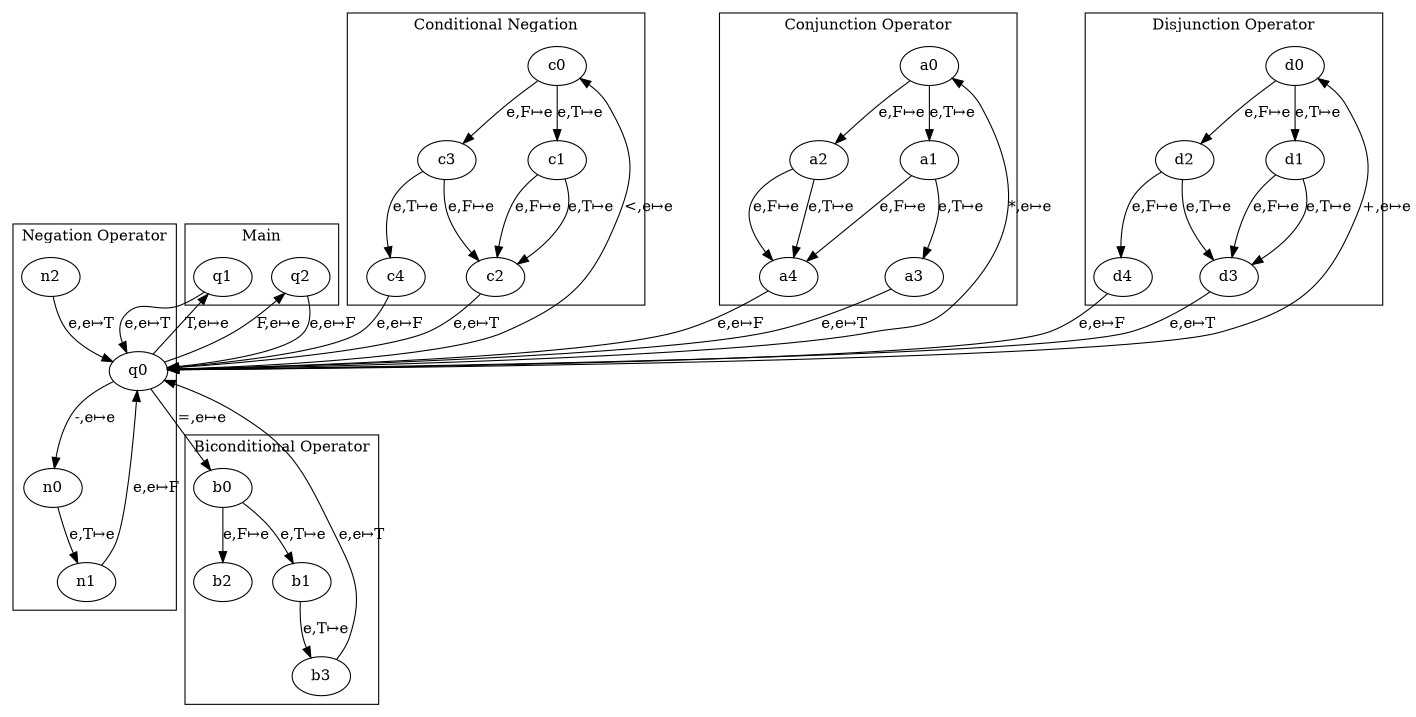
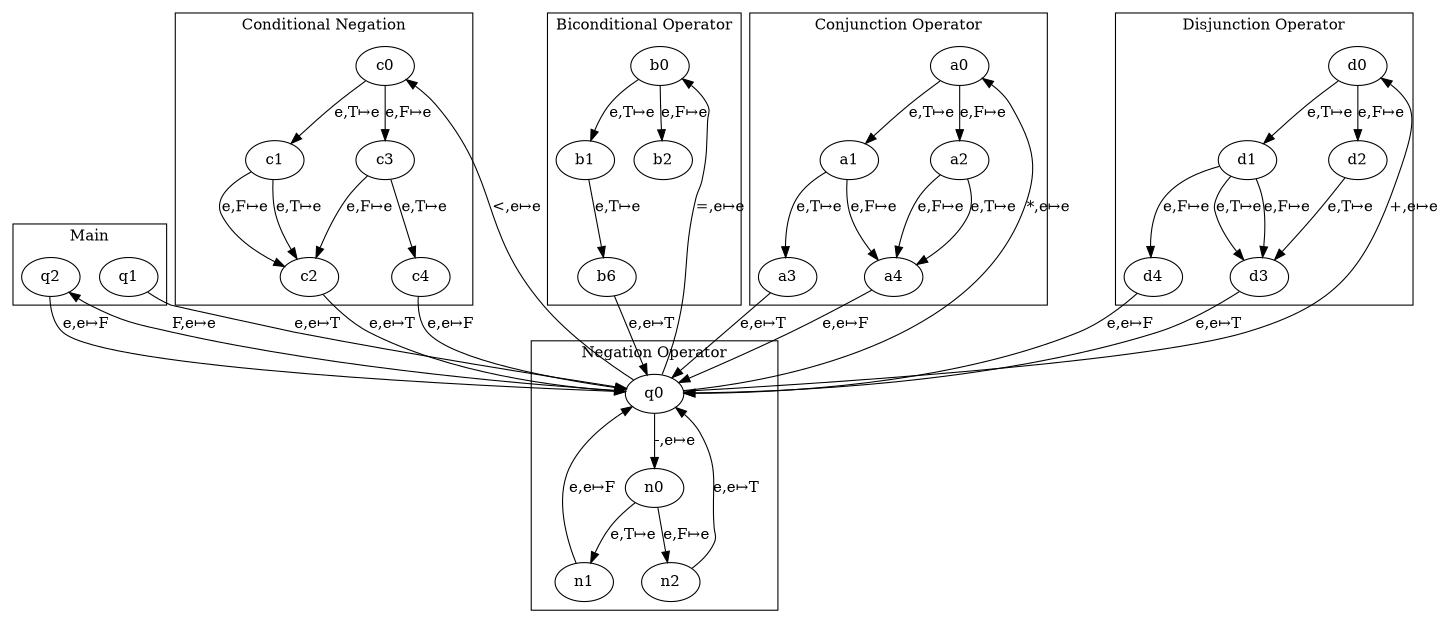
(1130, 203) -> (1169, 193)
(183, 322) -> none
none -> (662, 530)
(321, 676) -> (607, 277)
